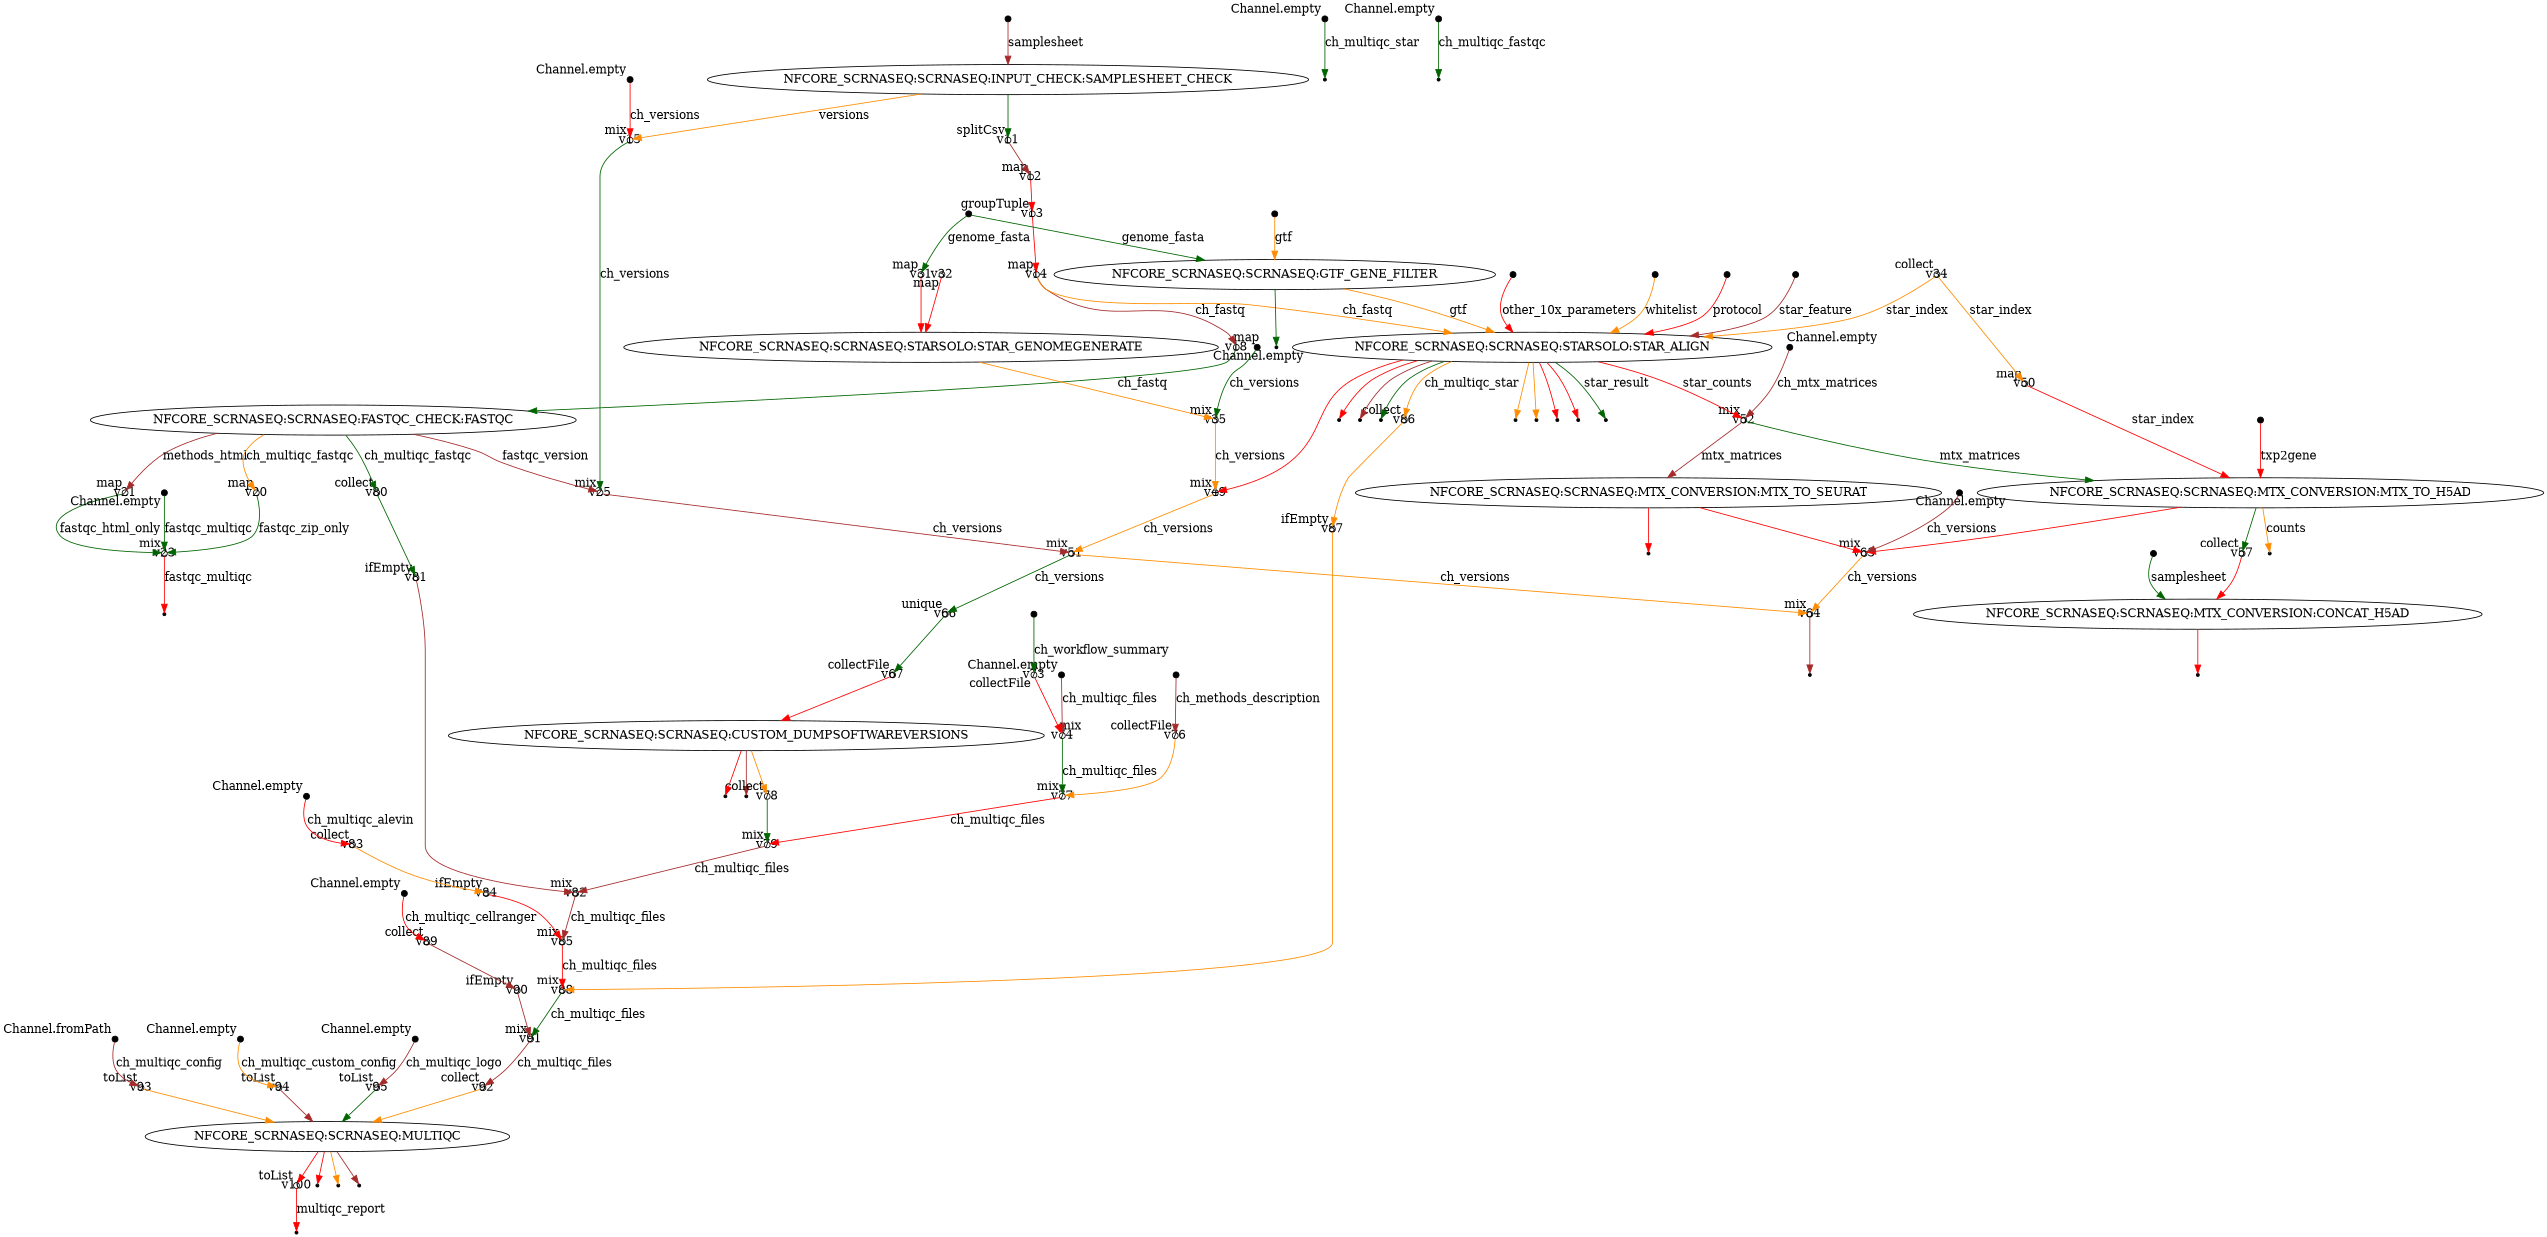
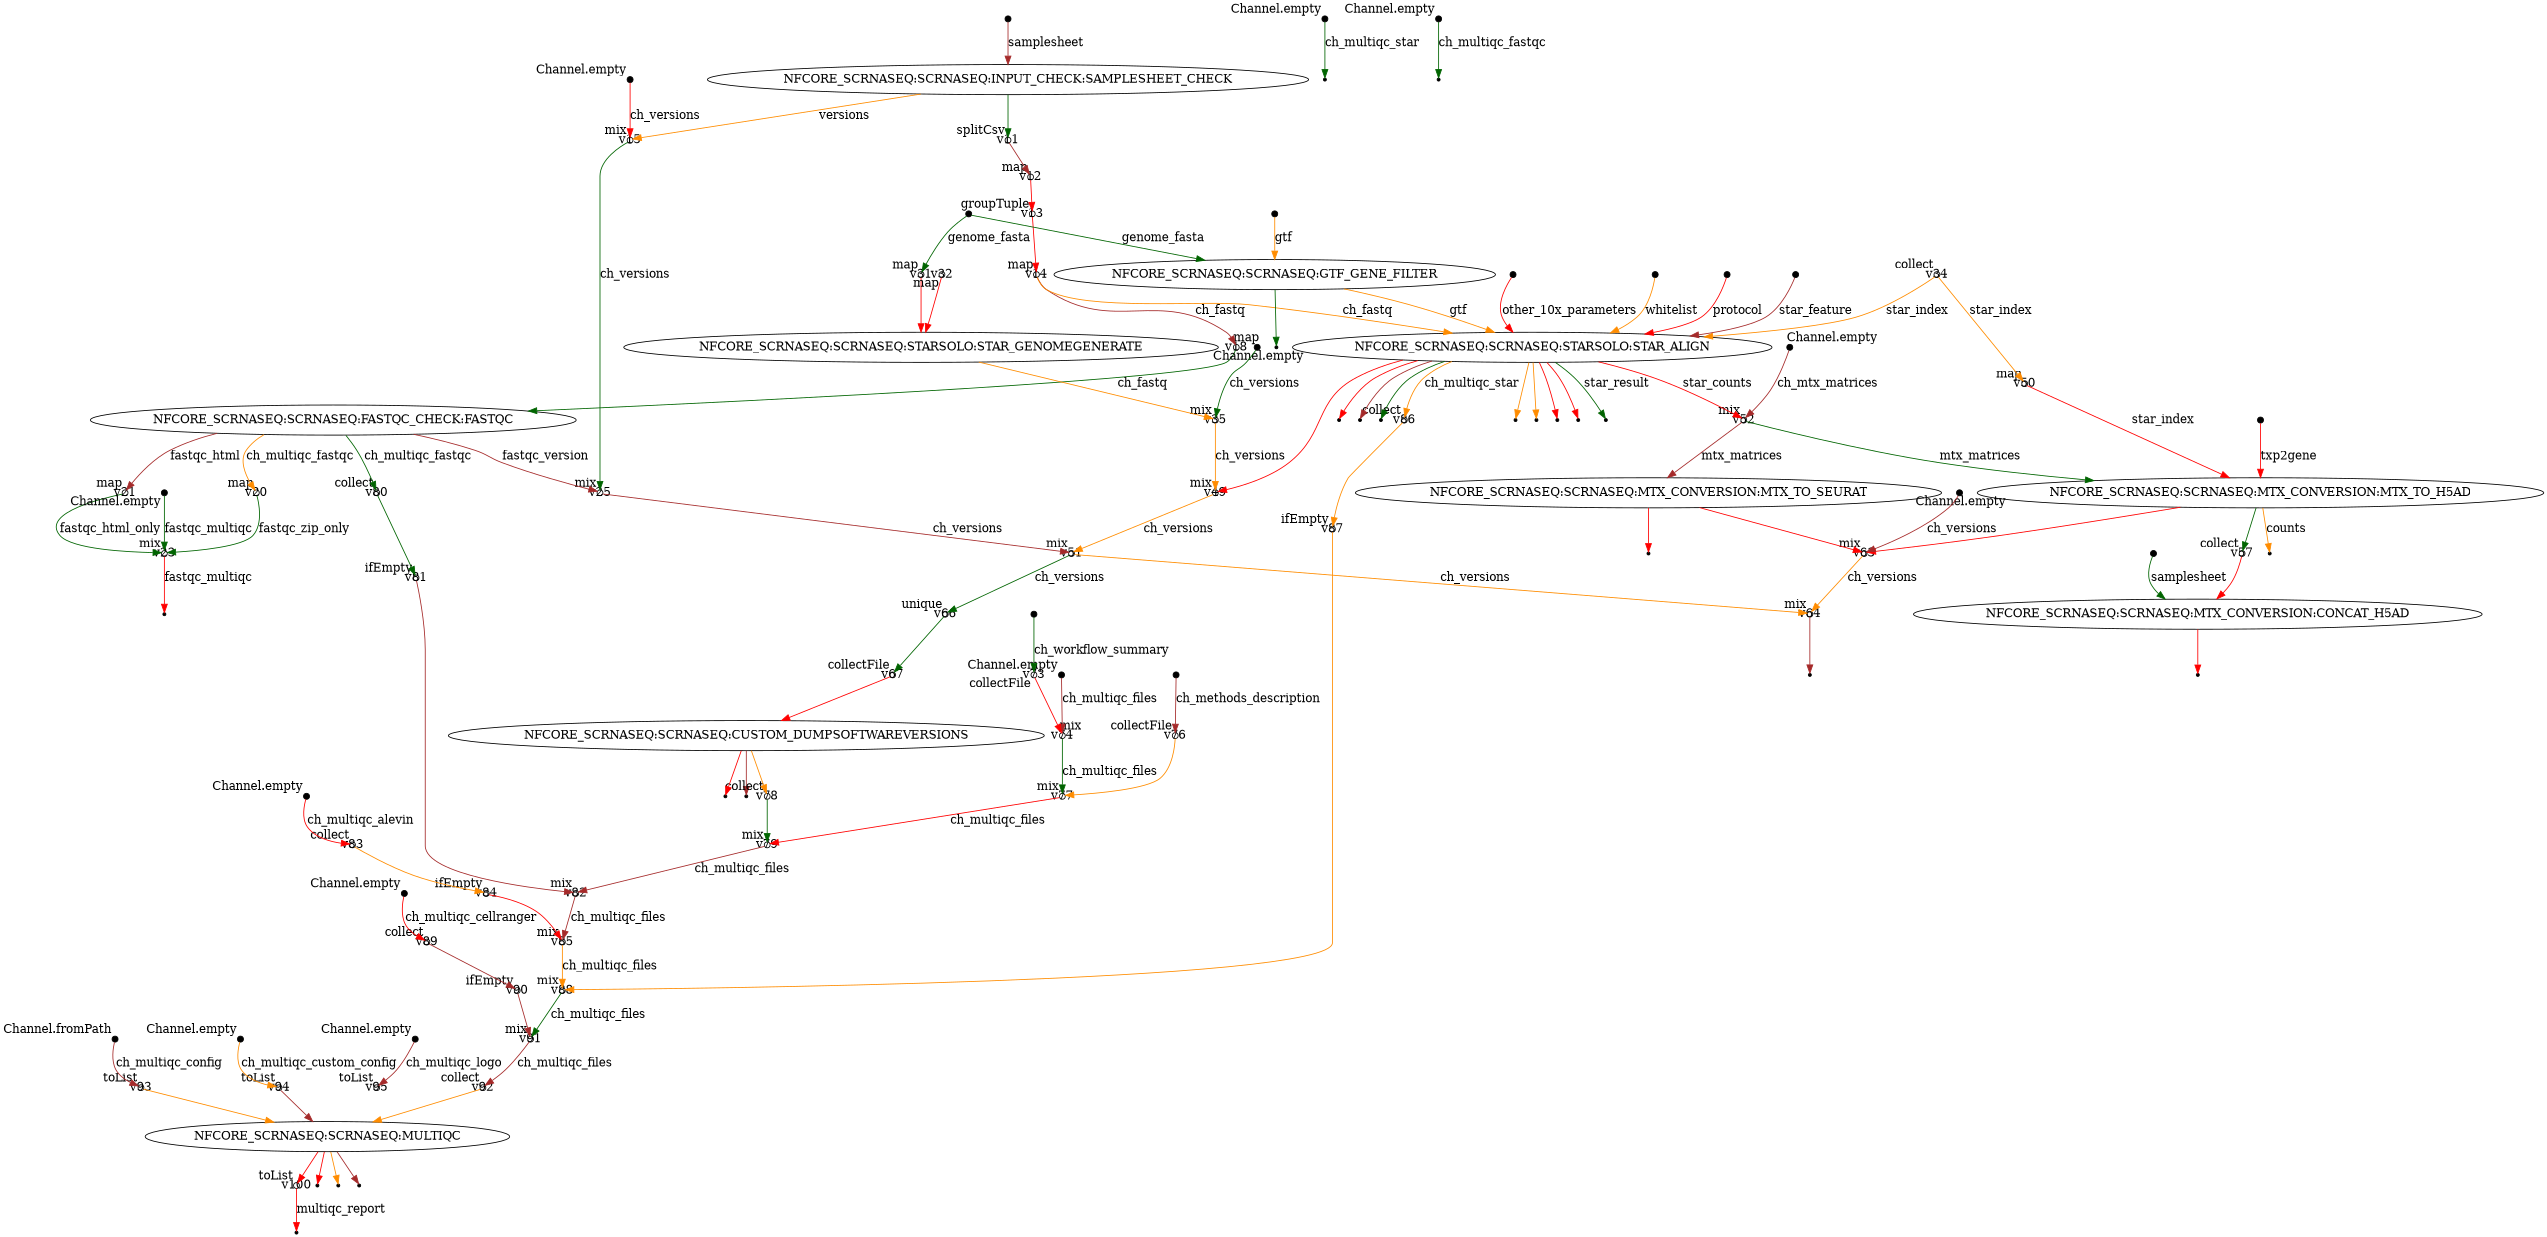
(205, 456) -> (205, 456)
(562, 962) -> (562, 962)
(362, 1103) -> none
